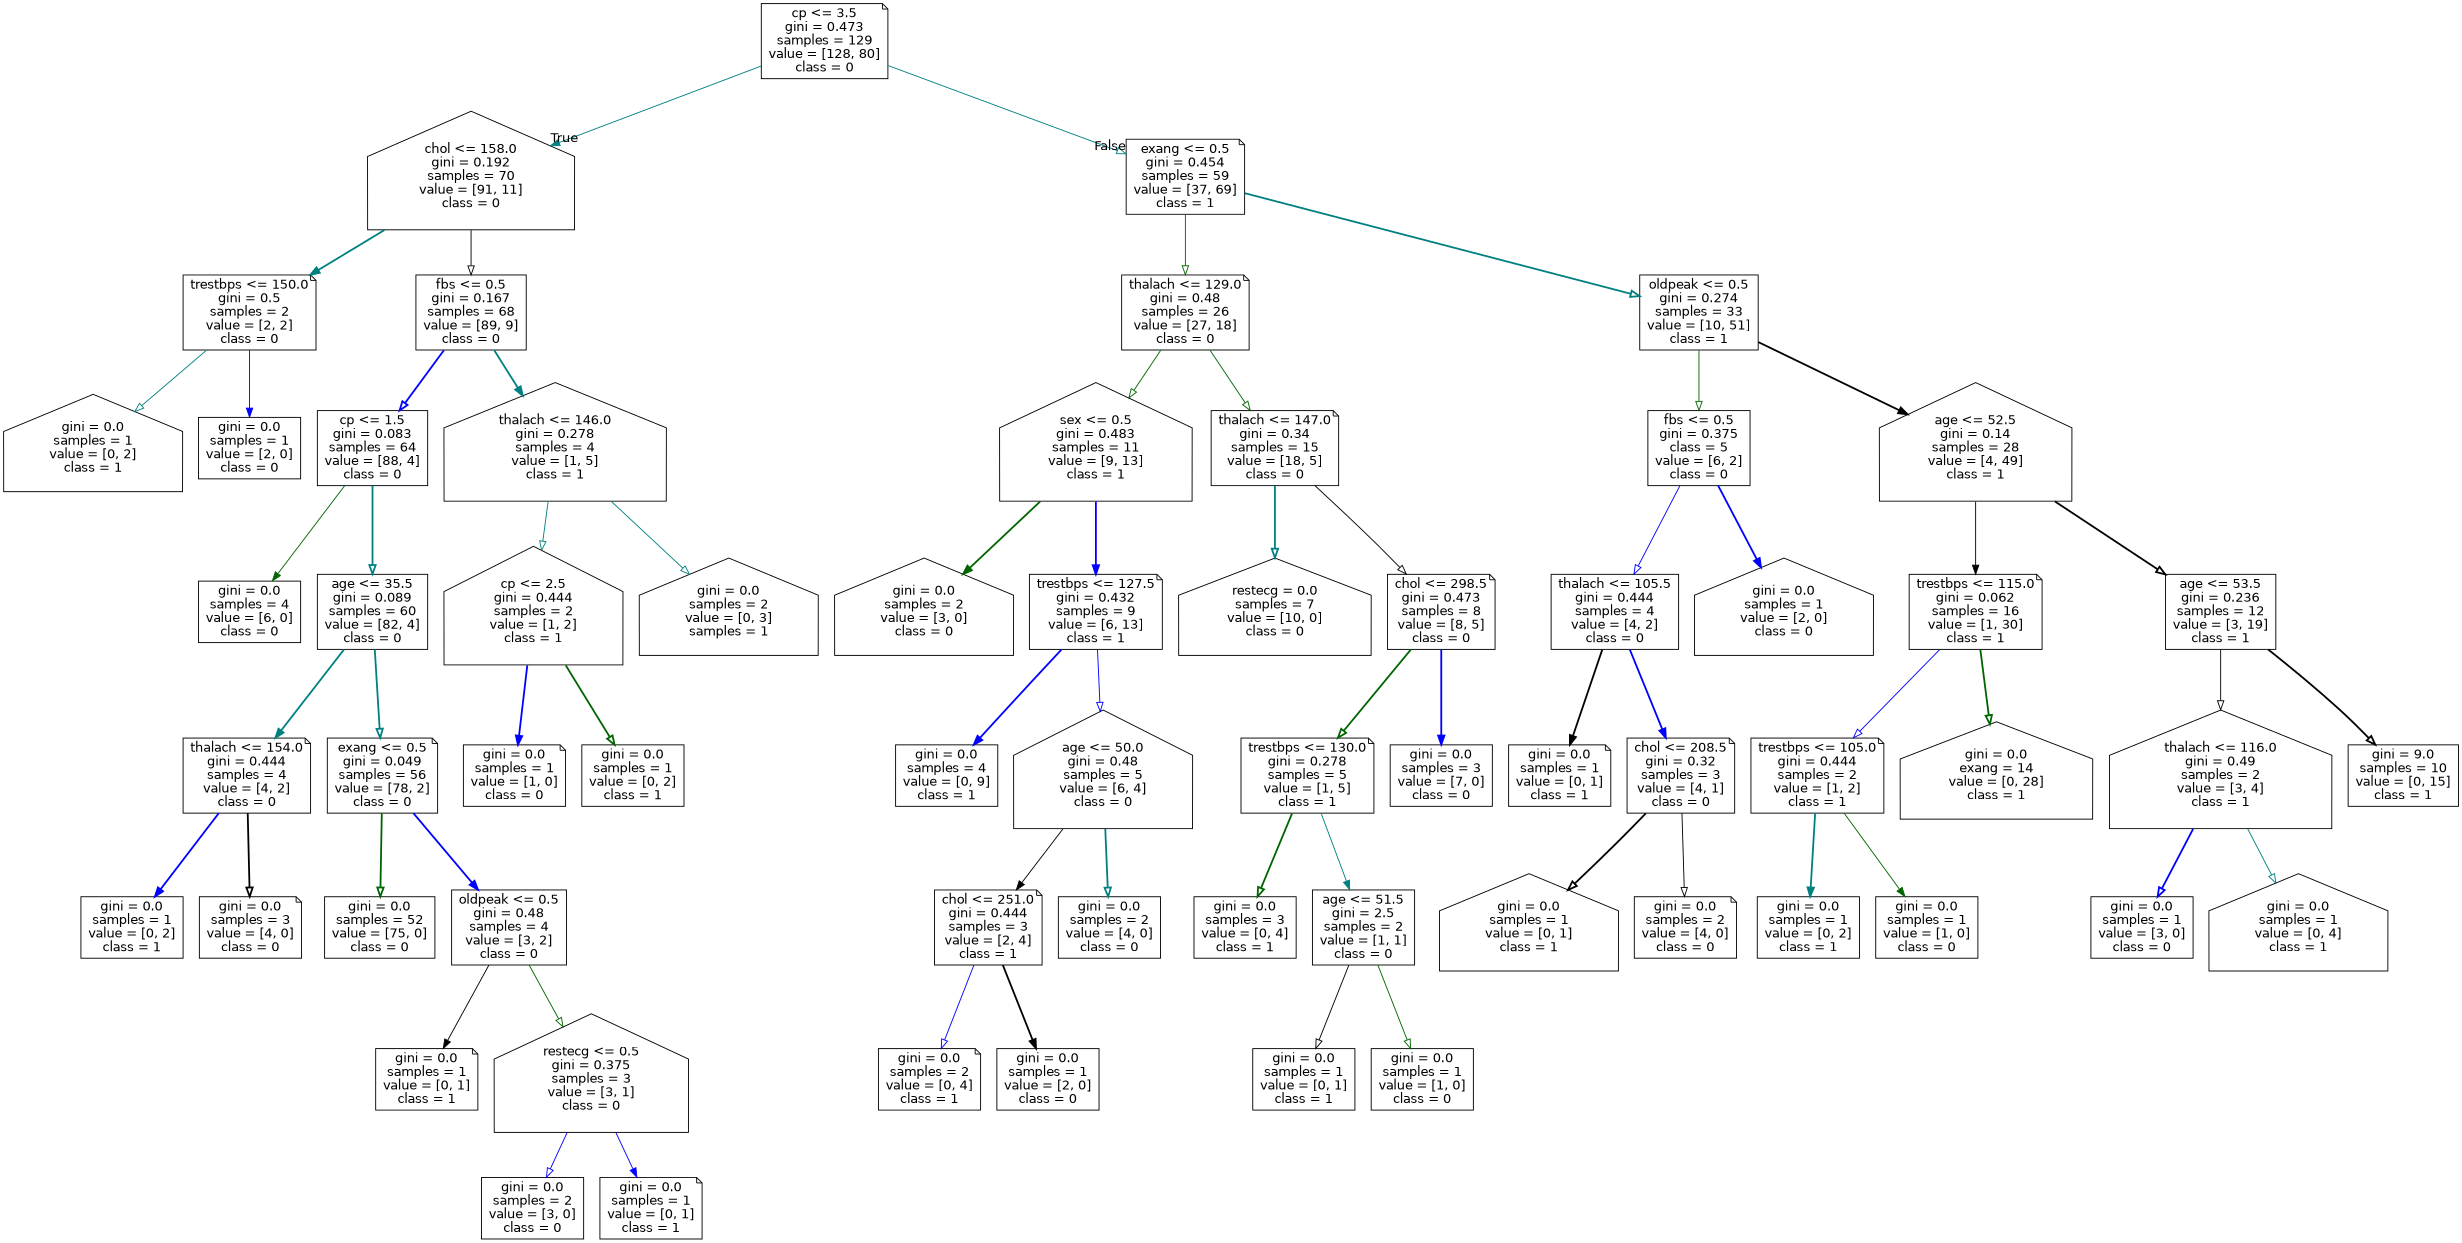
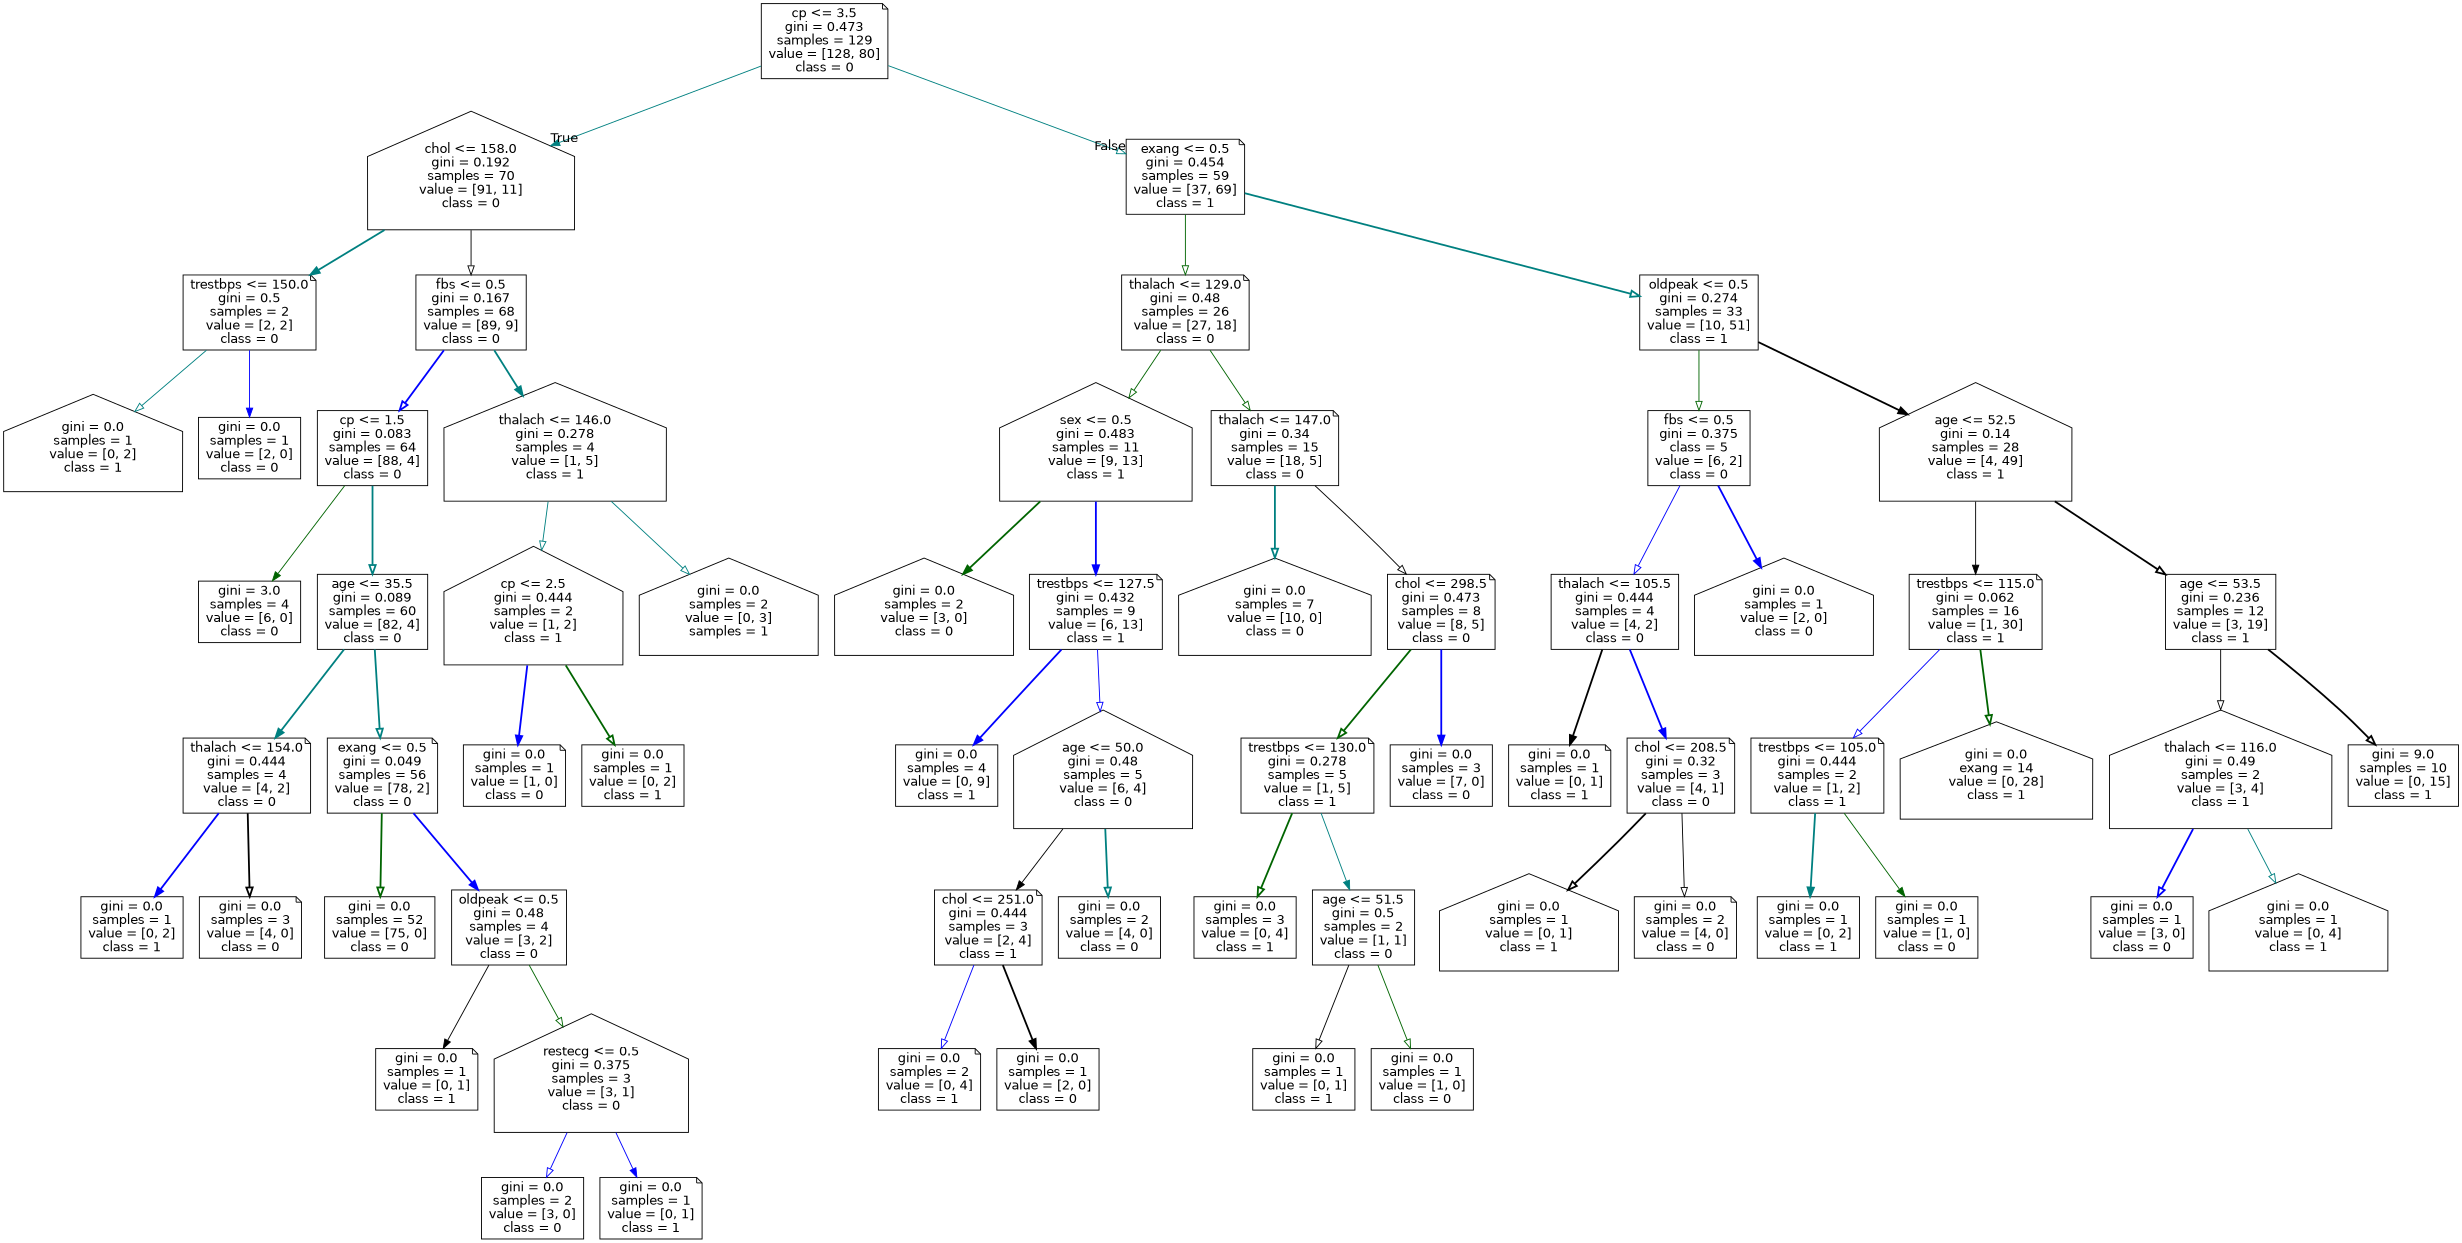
(250, 612) -> (250, 612)
(1275, 612) -> (1275, 612)
(1363, 927) -> (1363, 927)
